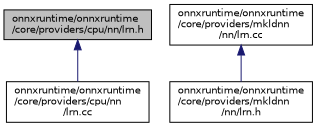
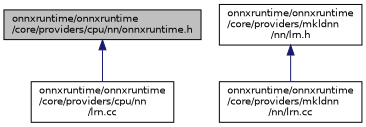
(78, 25) -> (102, 25)
(241, 68) -> (291, 68)
